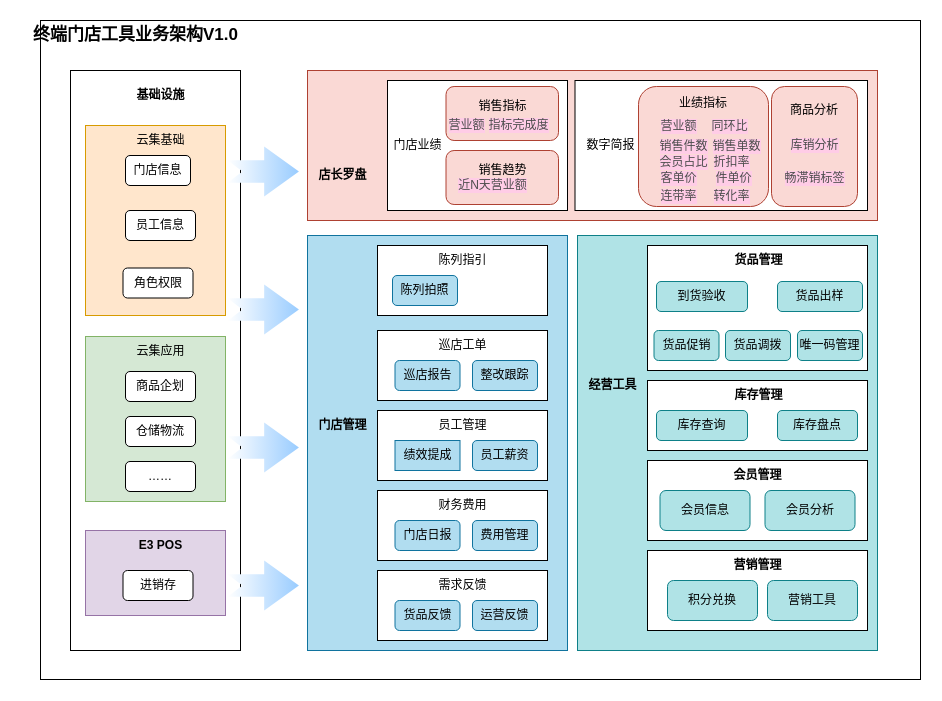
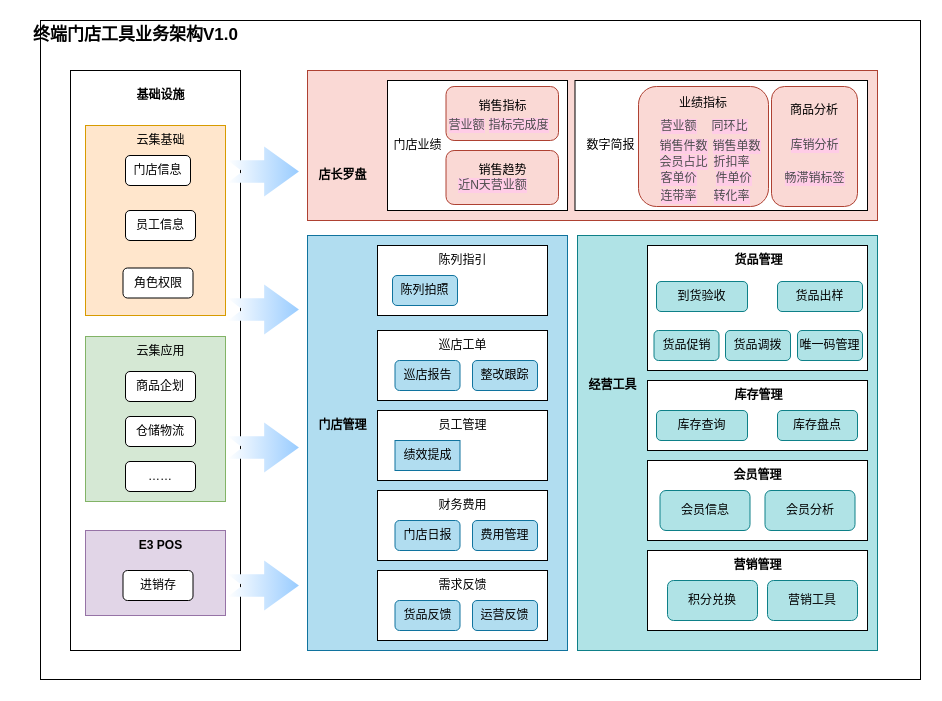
(505, 456) -> none
